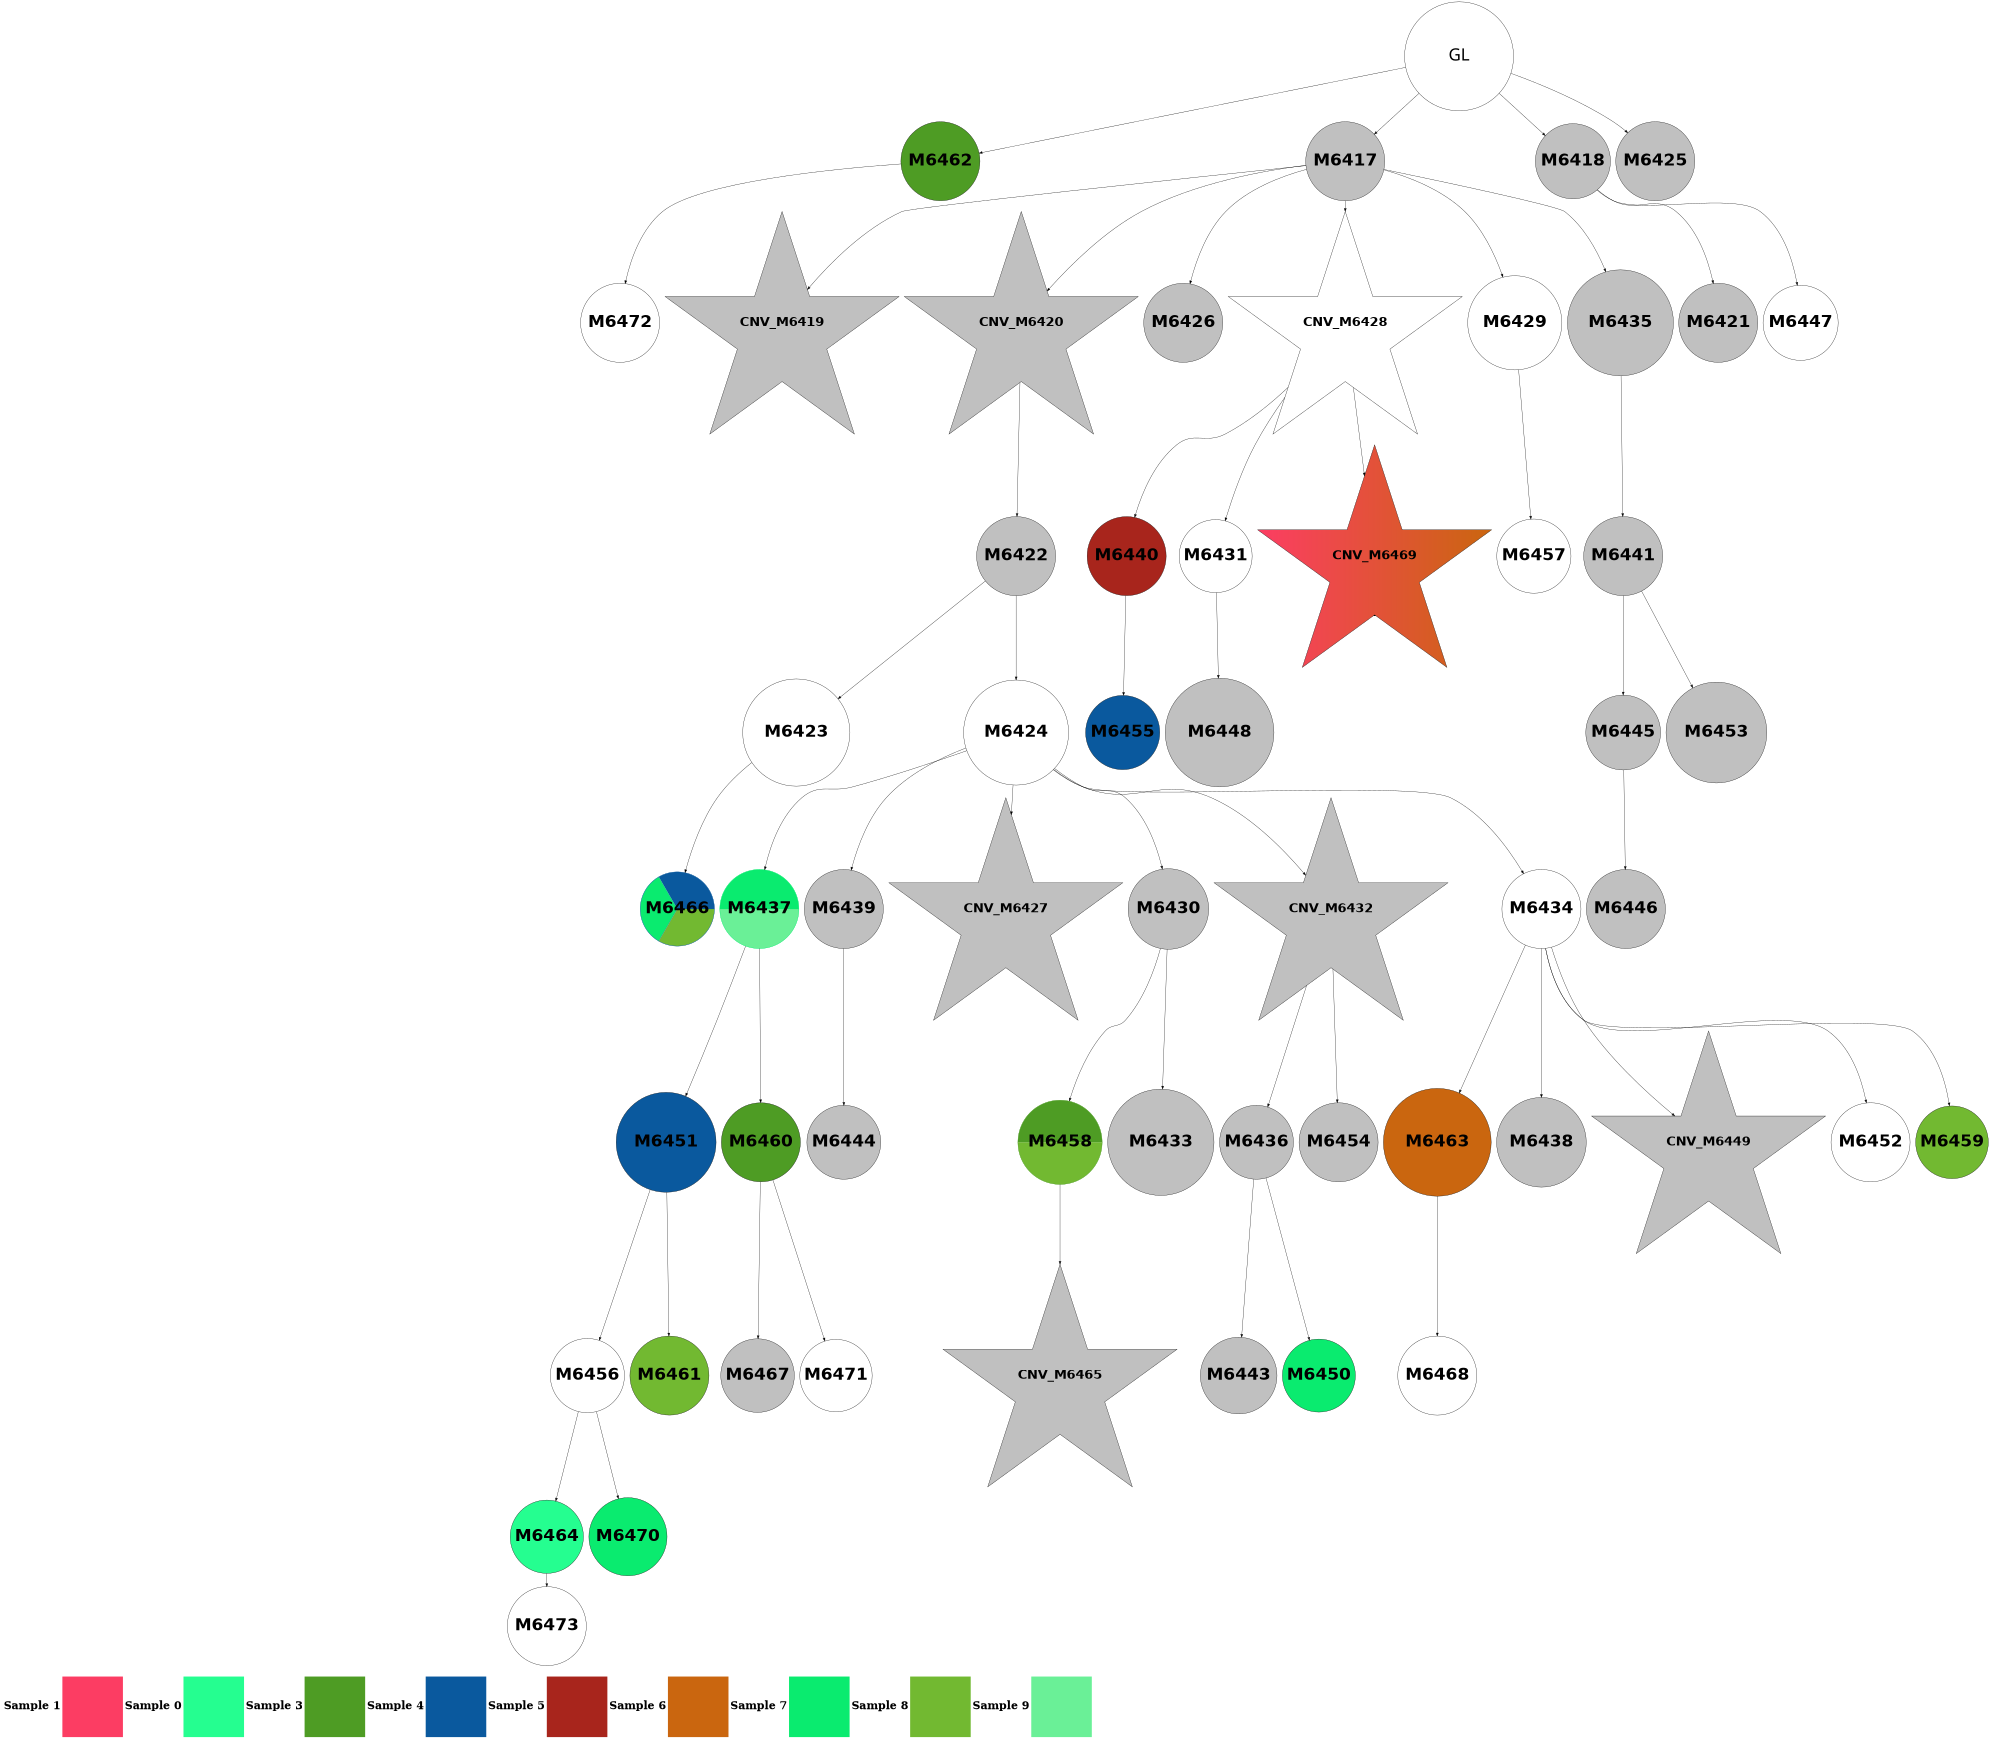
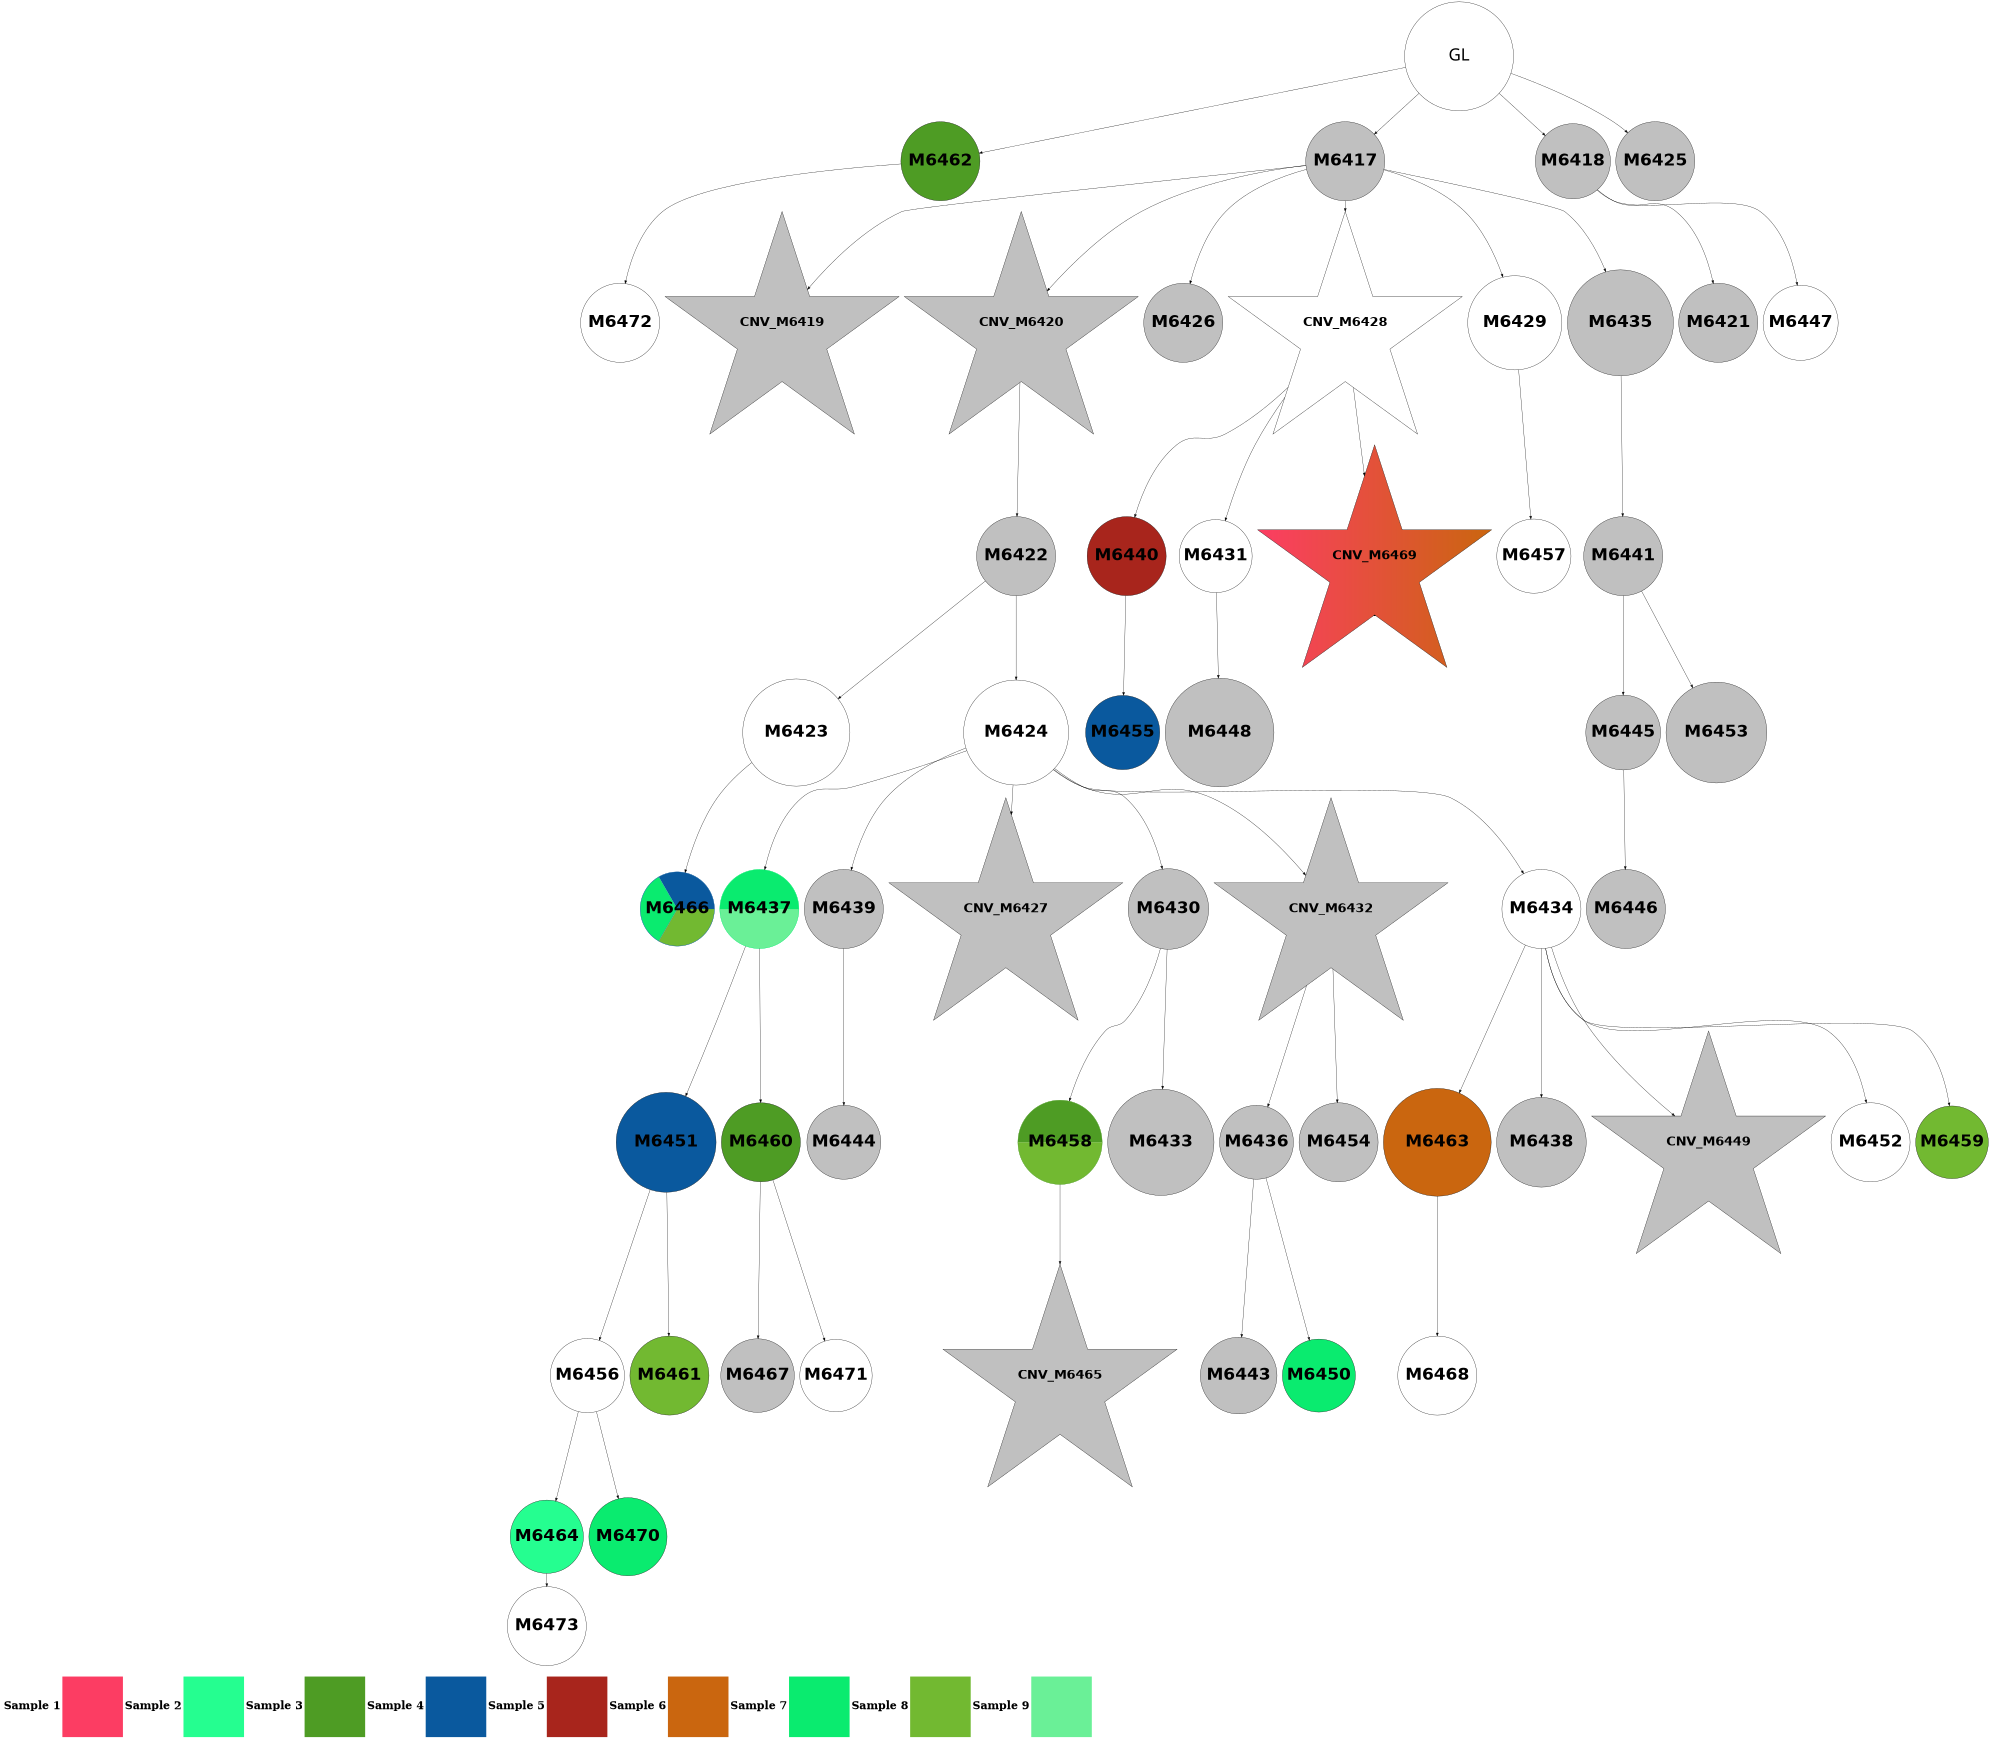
(153, 1706) -> (153, 1706)
